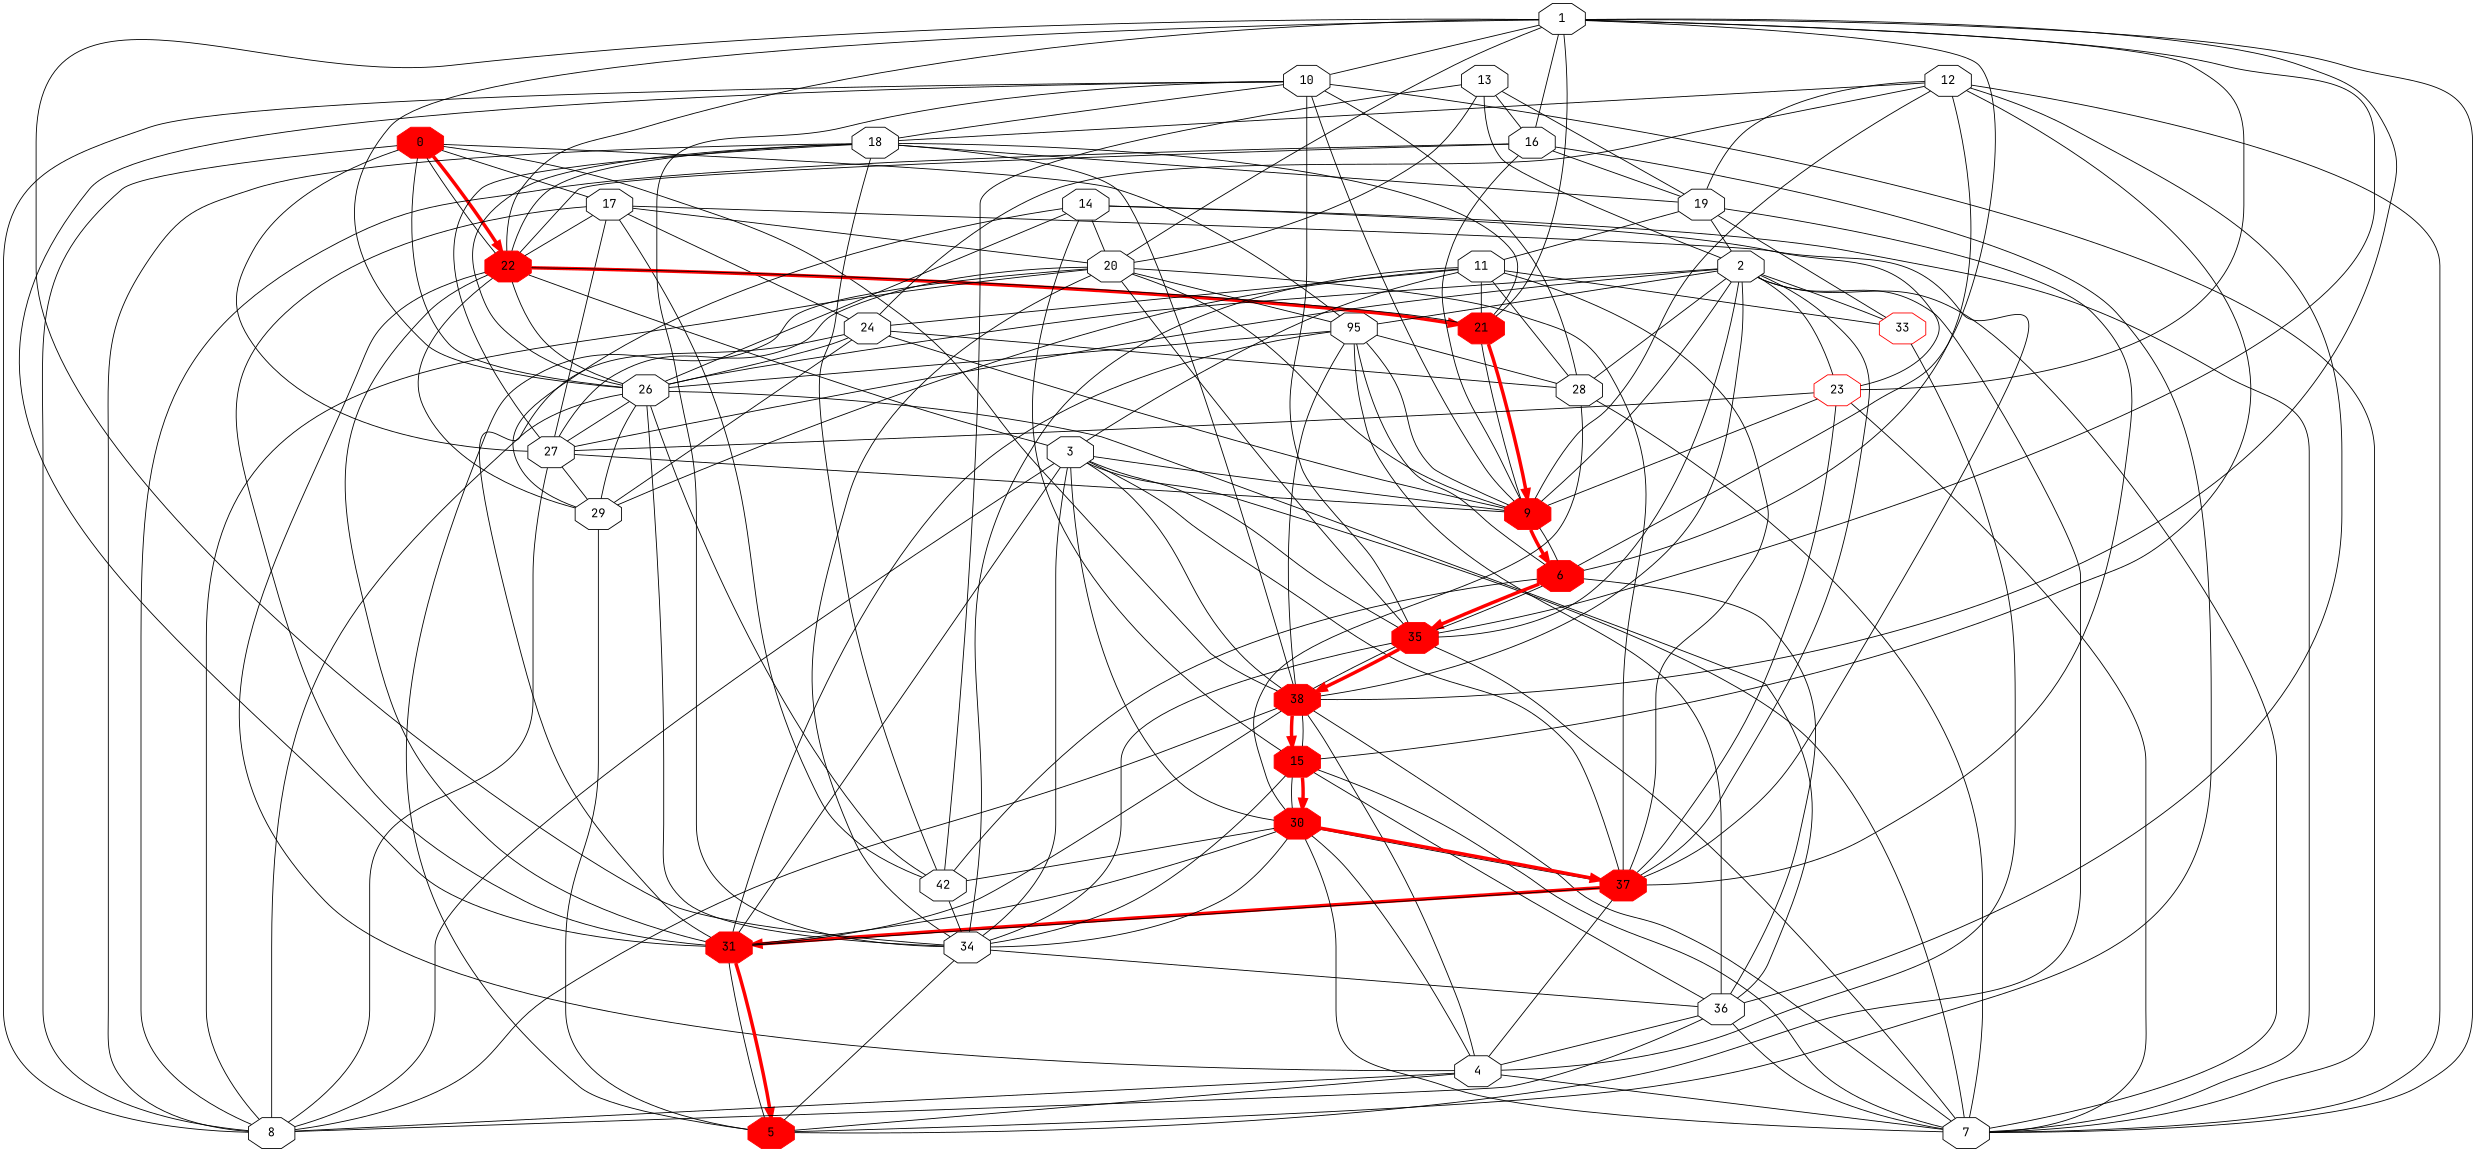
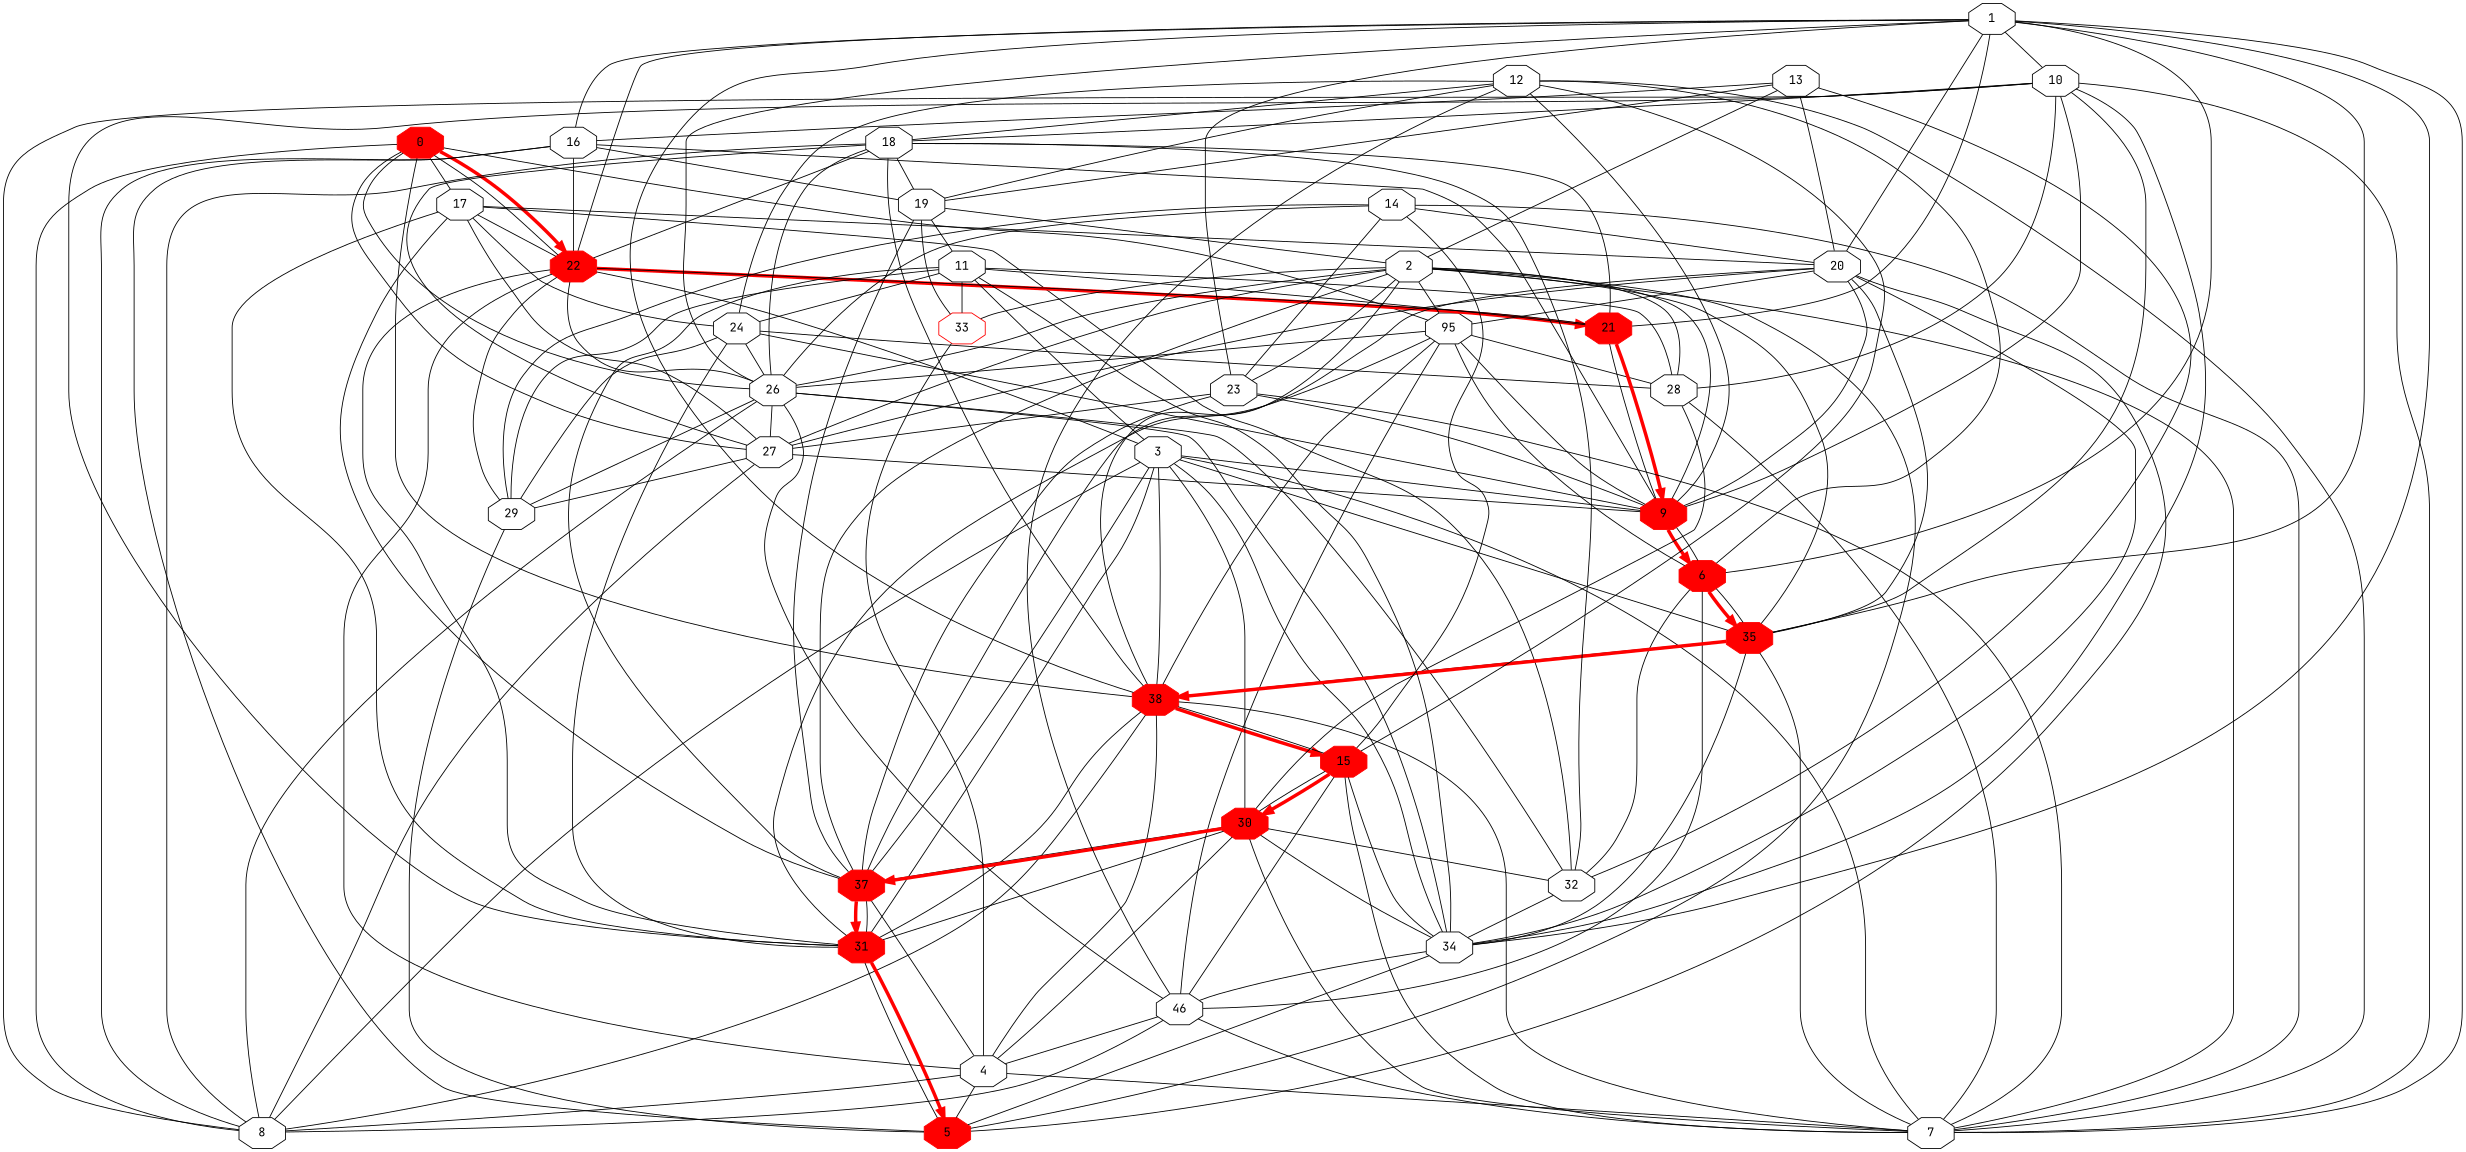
(1837, 390) -> (1234, 390)
(300, 430) -> none
(943, 886) -> (1572, 886)
(1721, 1009) -> (1180, 1009)
